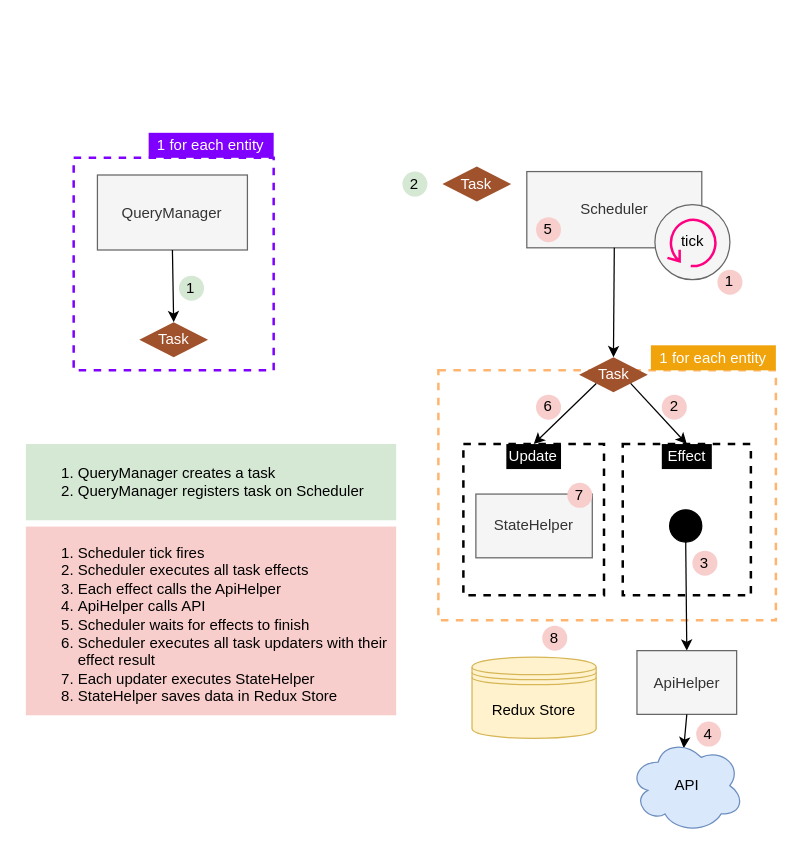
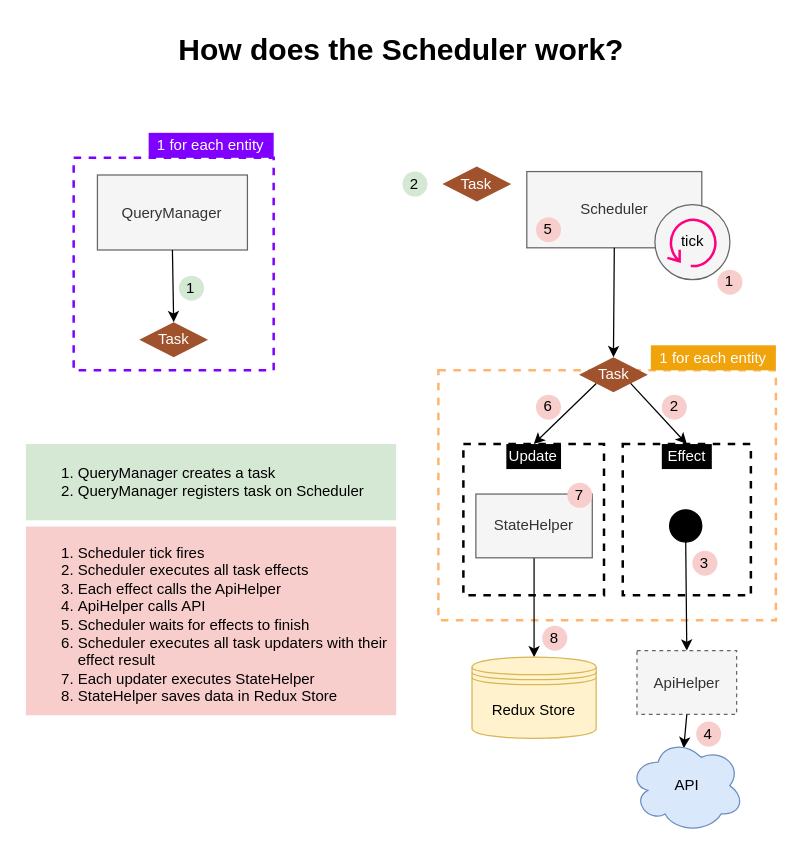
none -> (401, 51)
none -> (534, 603)
(687, 683) -> (687, 683)
